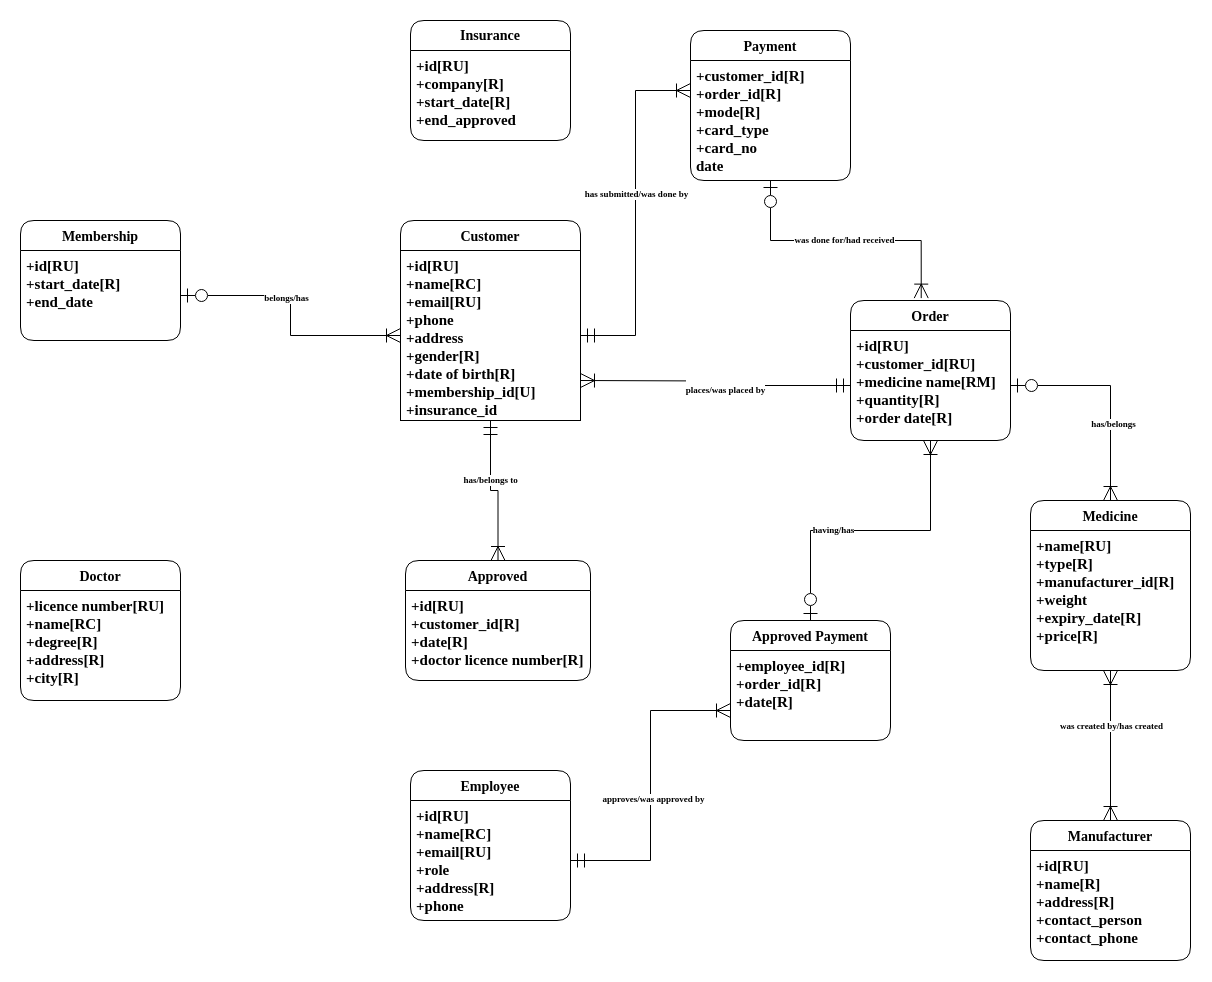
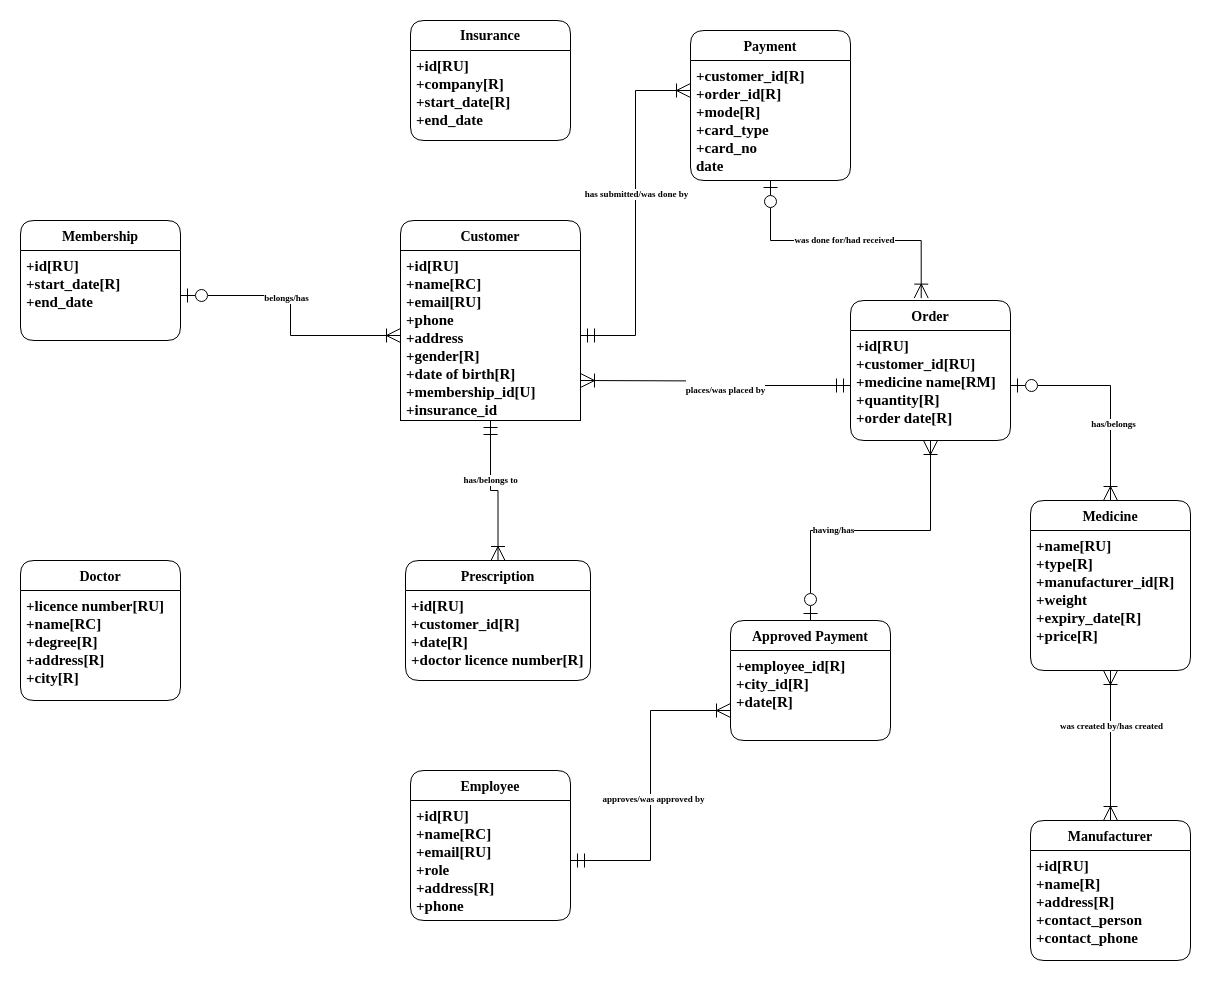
(443, 66) -> (443, 66)
(498, 576) -> (498, 576)
(795, 666) -> (795, 666)
